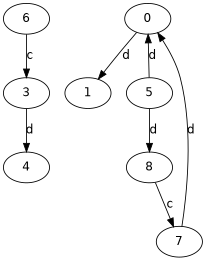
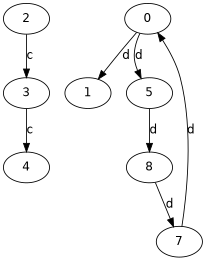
(26, 19) -> (26, 19)
(149, 60) -> (134, 52)
(30, 130) -> (30, 130)
(170, 205) -> (170, 205)
